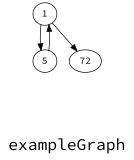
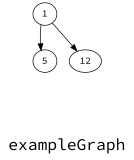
(49, 41) -> none
(85, 61) -> (85, 61)
